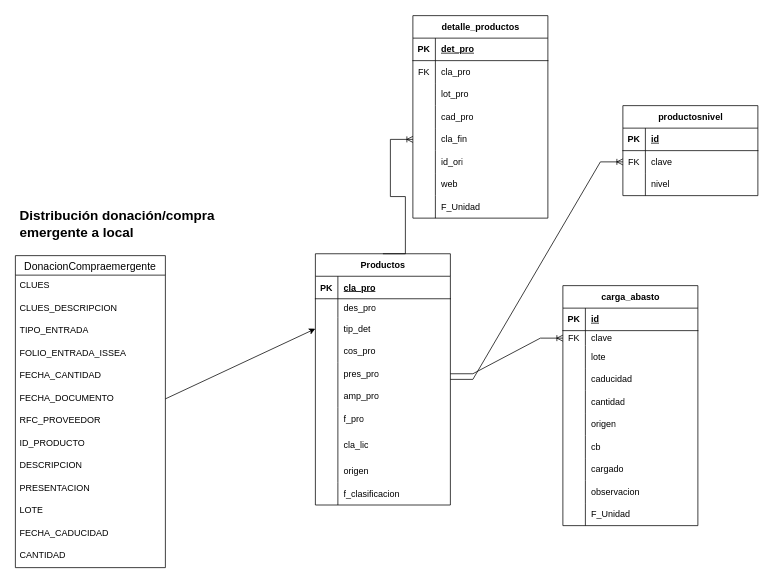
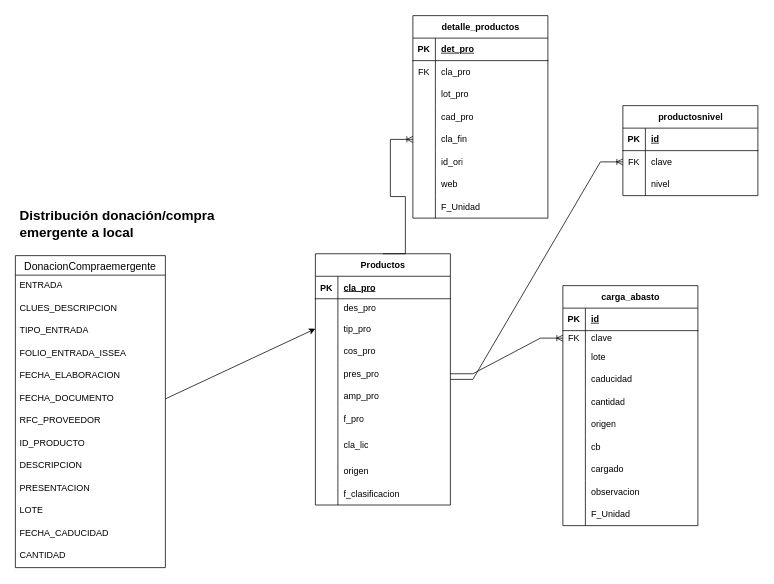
(32, 286) -> (38, 286)
(360, 329) -> (360, 329)
(55, 376) -> (63, 376)
